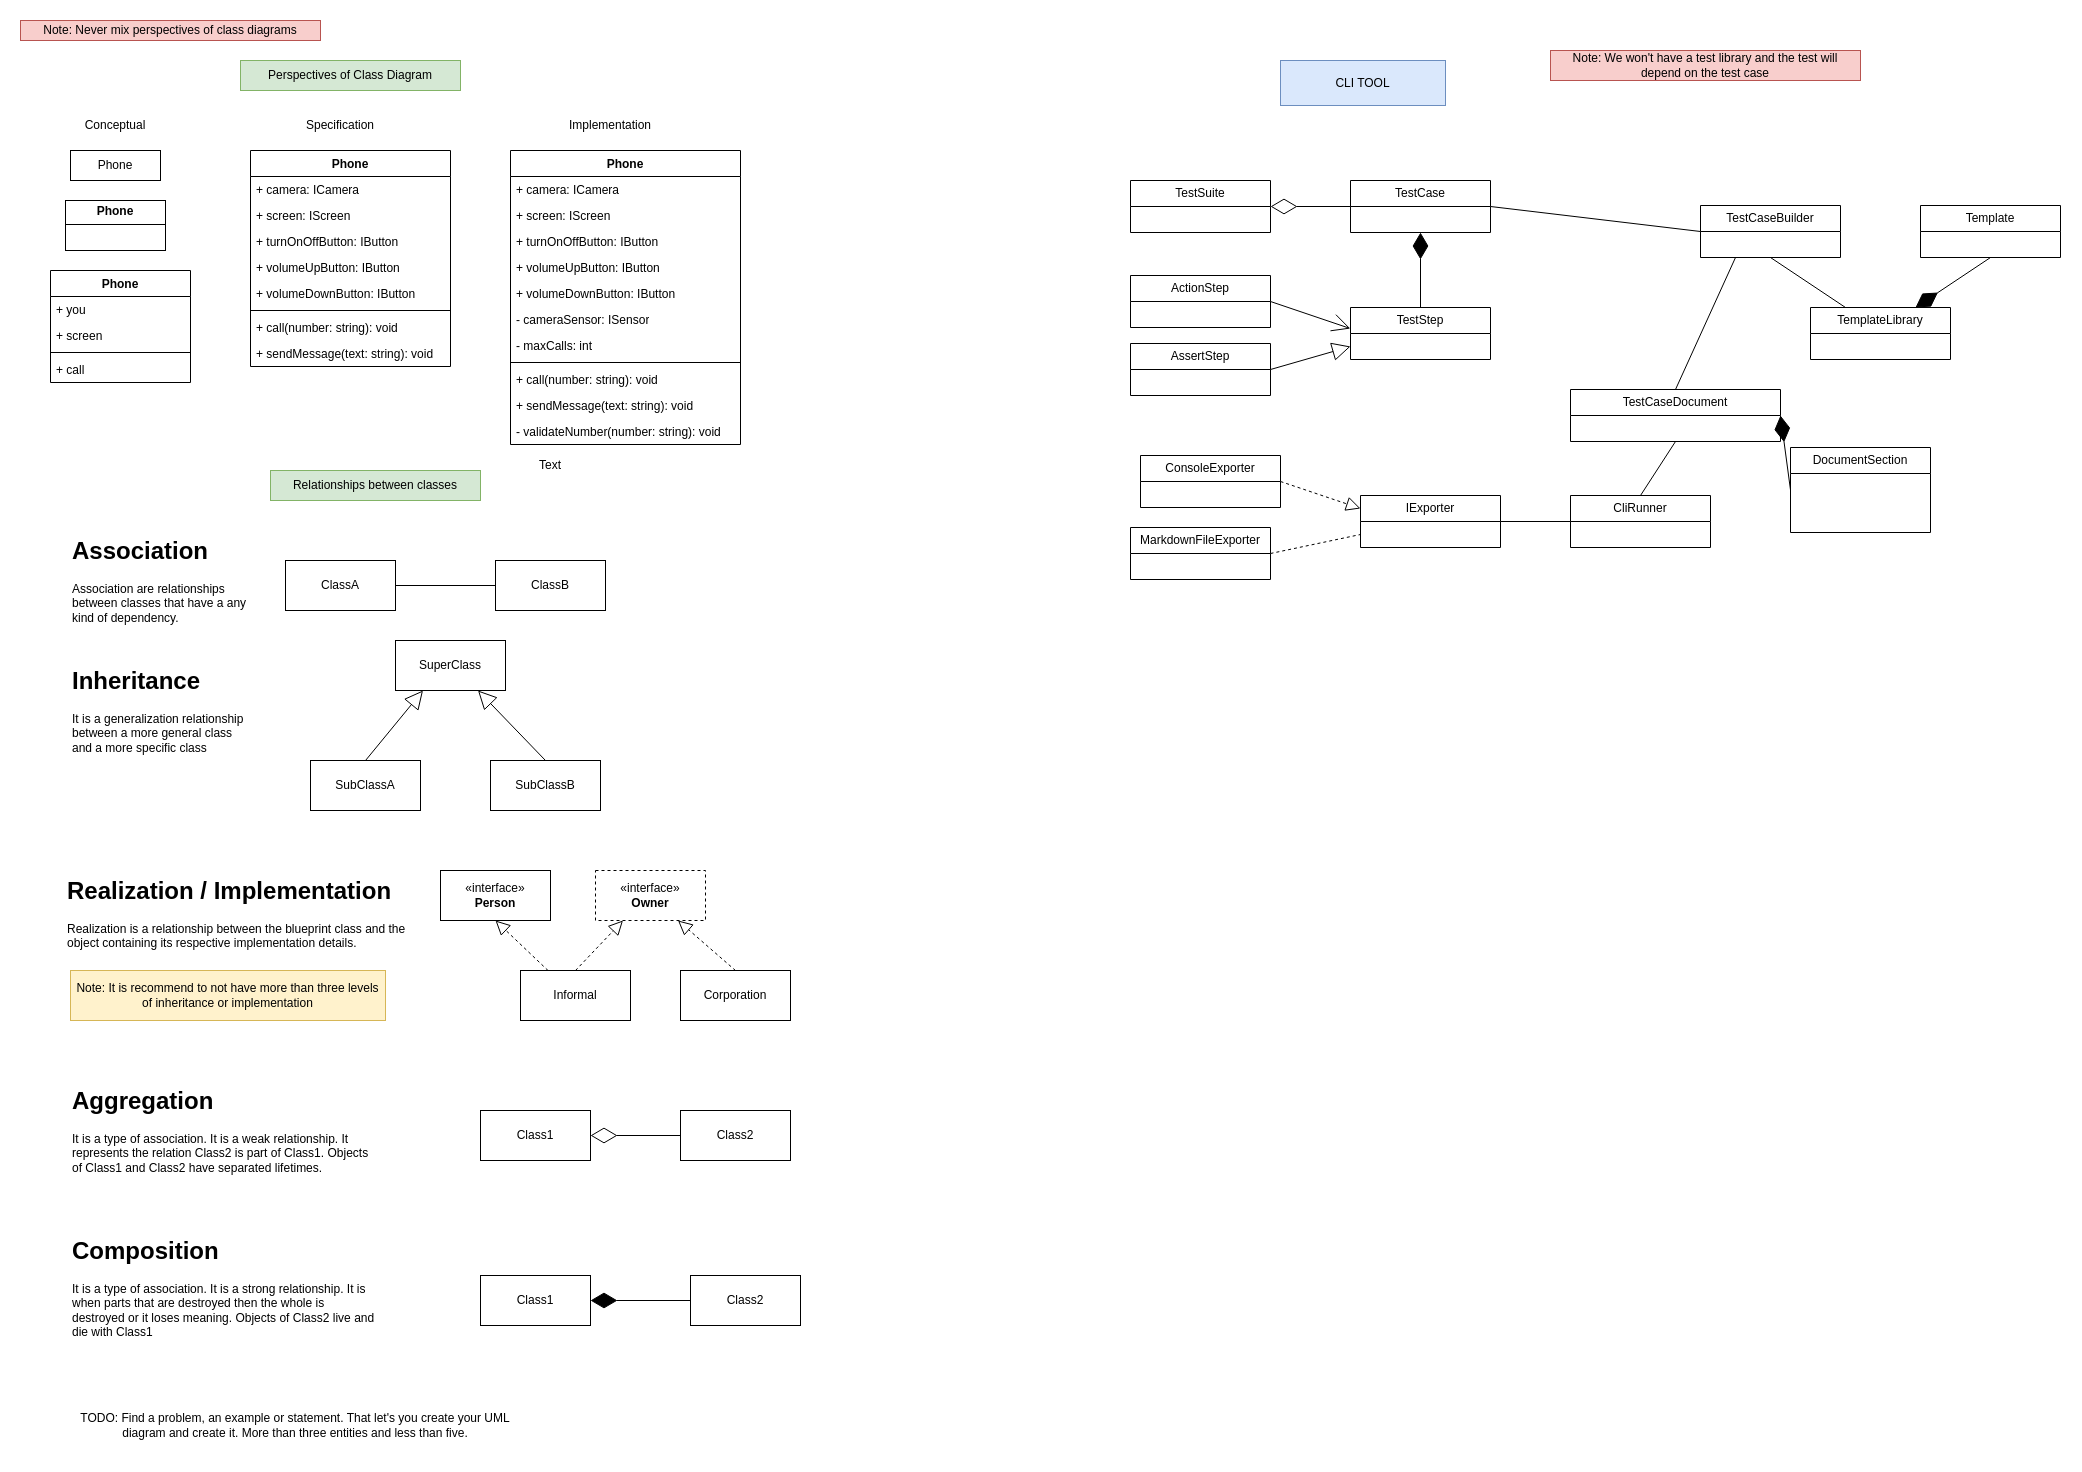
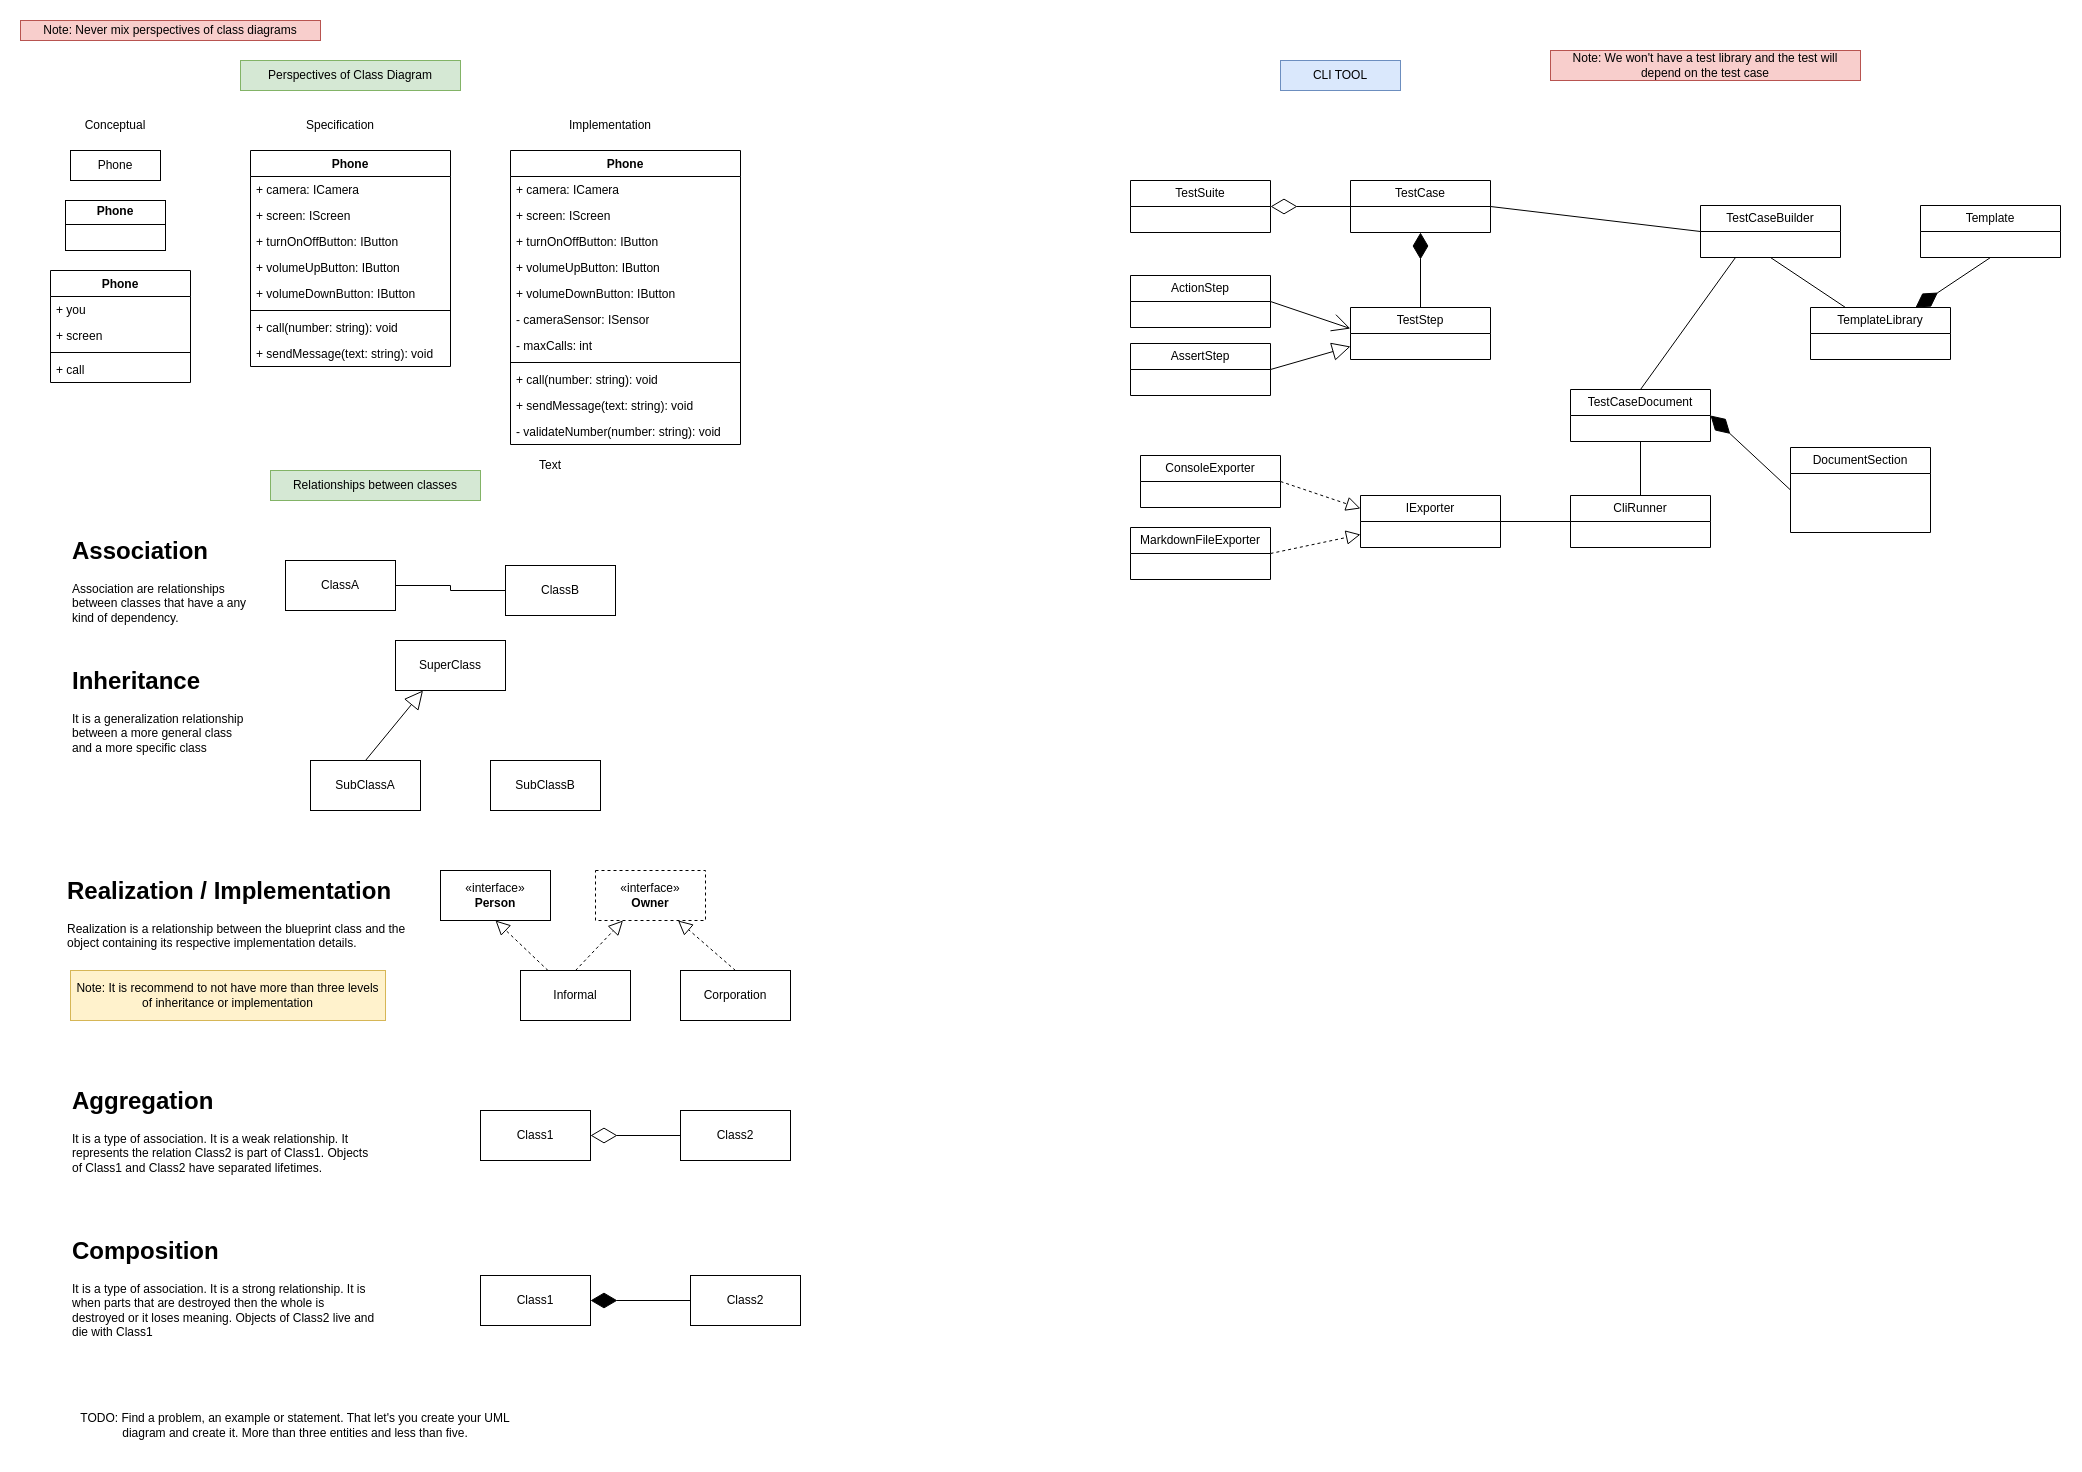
(1363, 83) -> (1341, 76)
(1676, 416) -> (1641, 416)
(1352, 536) -> (1345, 538)
(551, 586) -> (561, 591)
(518, 732) -> none
